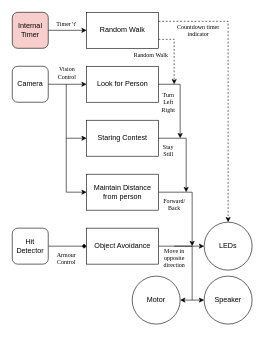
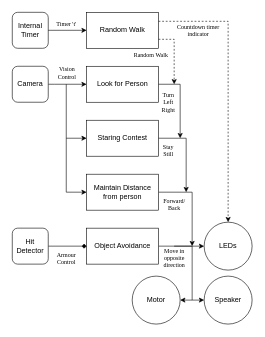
(30, 30) -> (30, 30)
